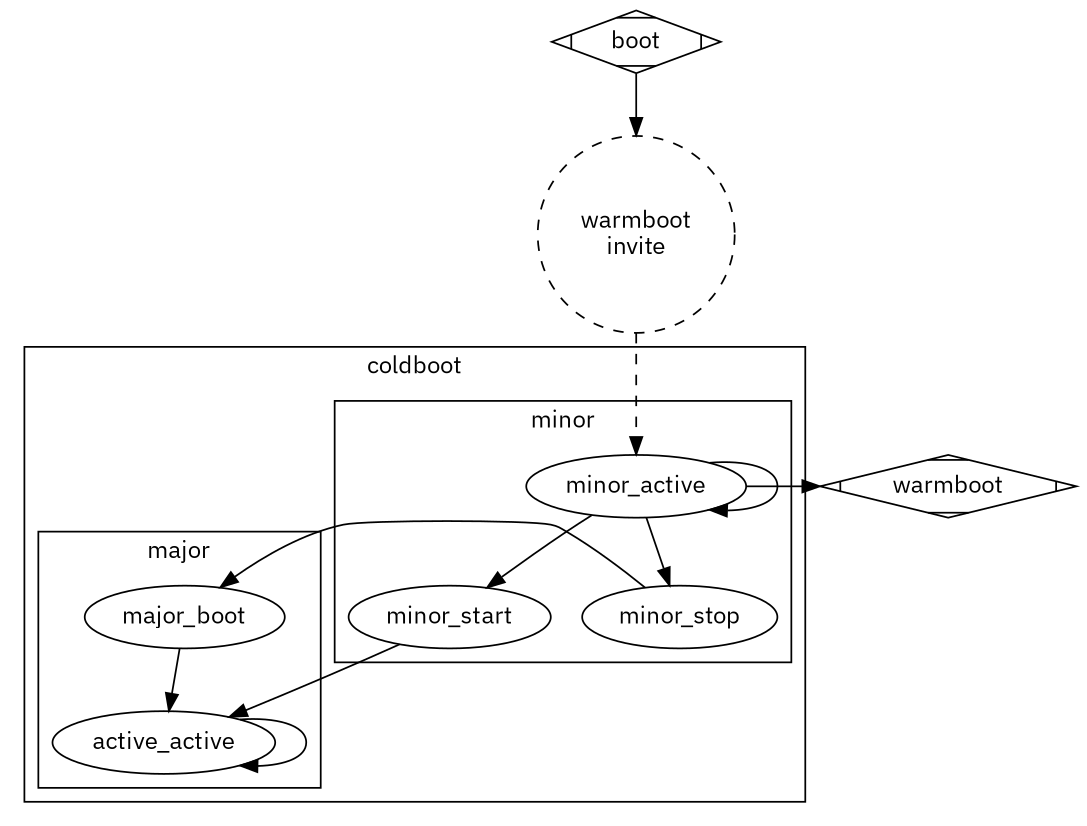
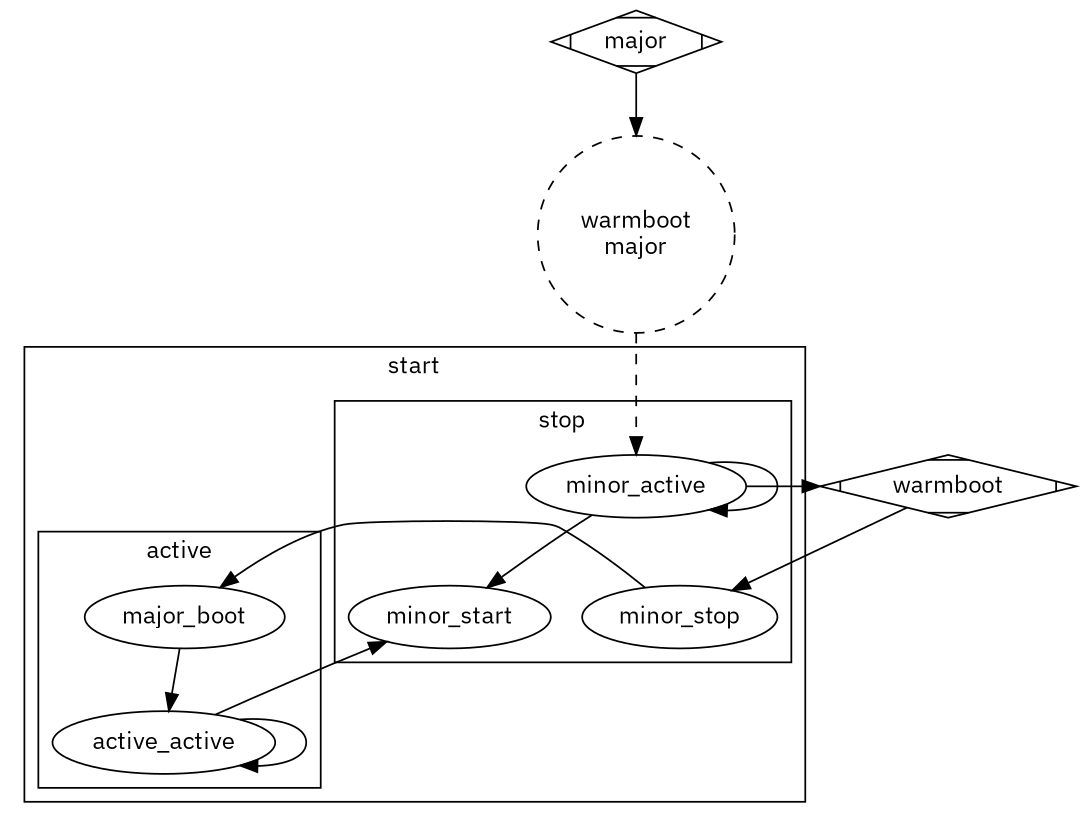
(636, 42) -> (636, 42)
(636, 234) -> (636, 234)
(415, 367) -> (415, 367)
(563, 421) -> (563, 421)
(655, 543) -> (828, 545)
(180, 552) -> (180, 552)
(334, 673) -> (293, 681)
